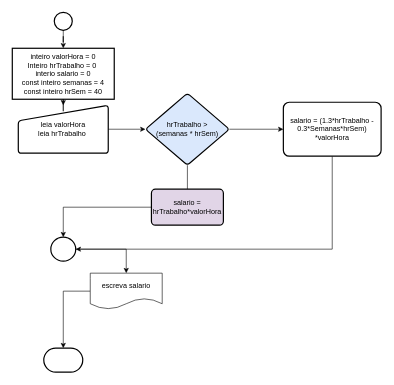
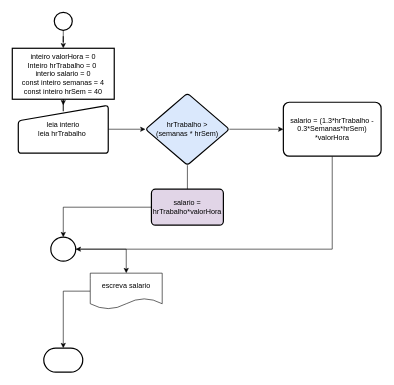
(63, 129) -> (63, 129)
